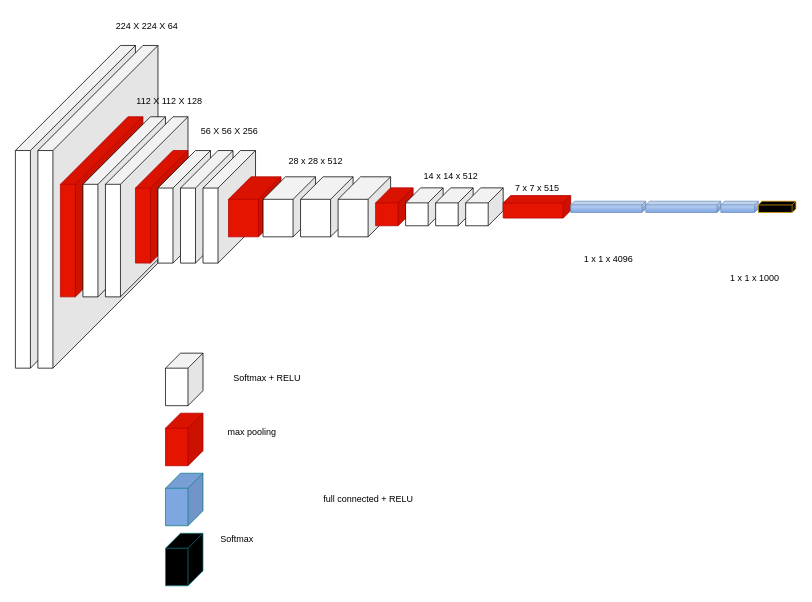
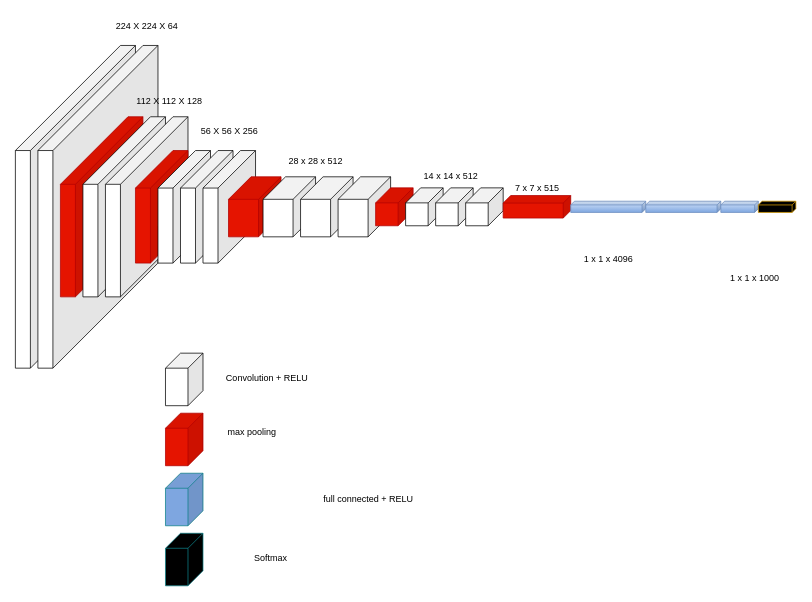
(267, 378) -> (267, 378)
(237, 539) -> (270, 558)
